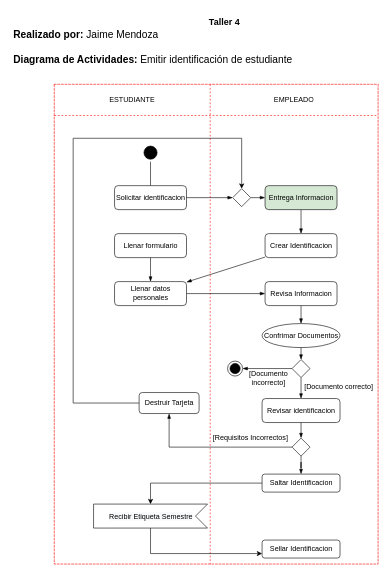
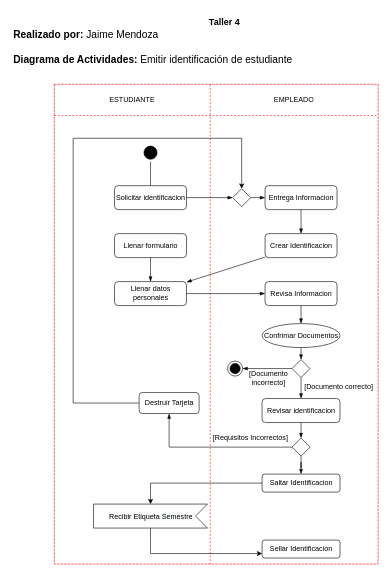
(301, 198) -> (301, 198)
